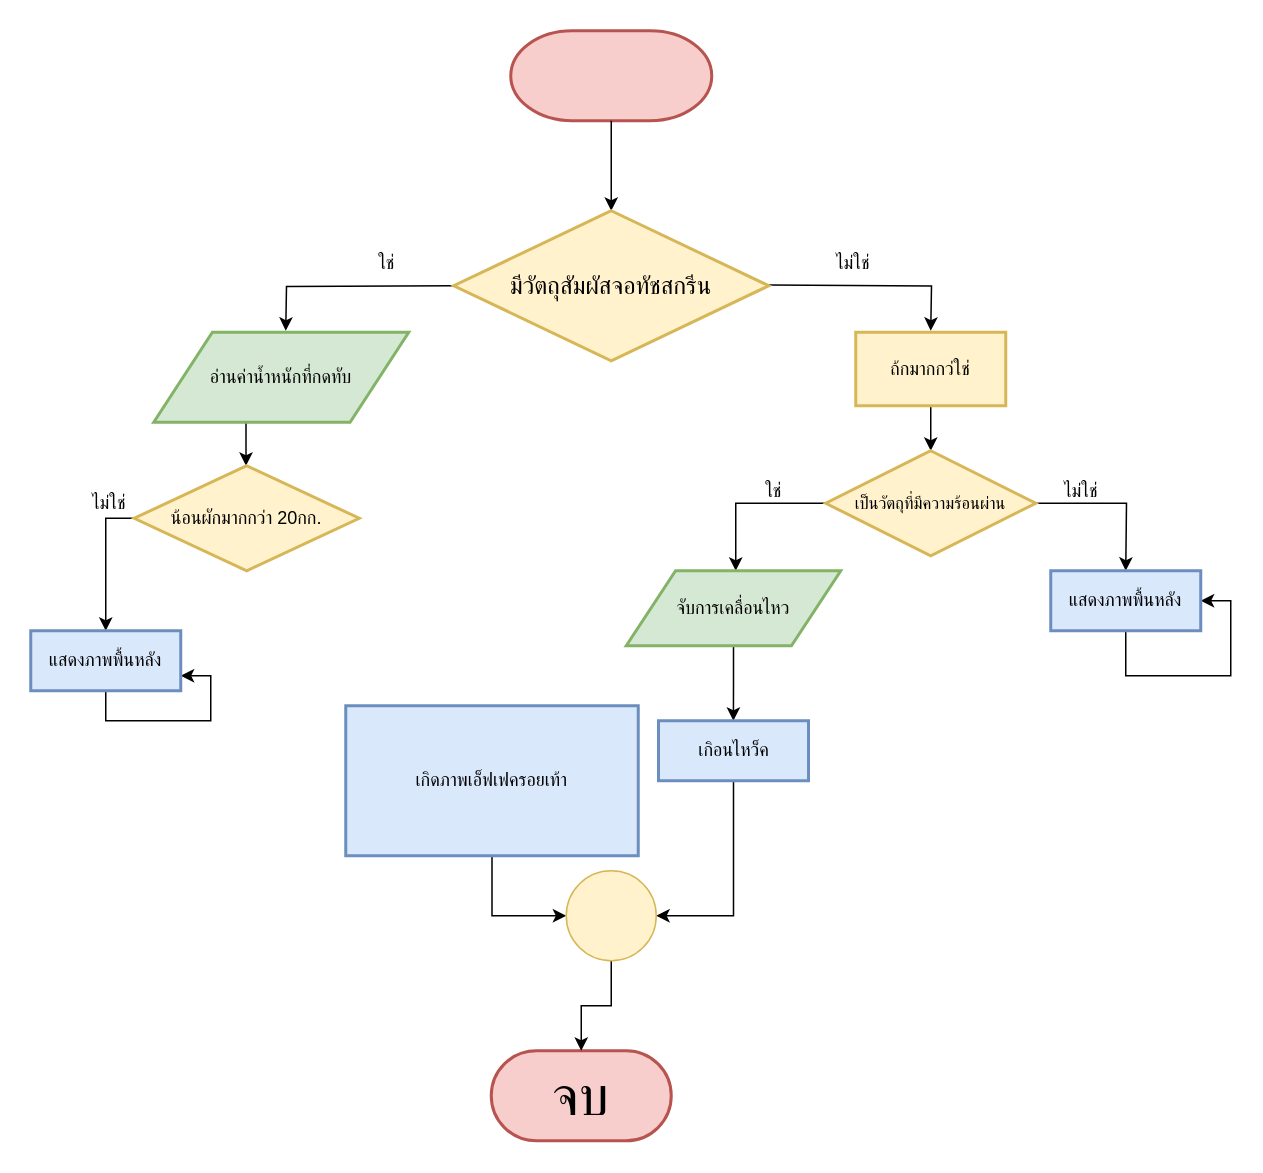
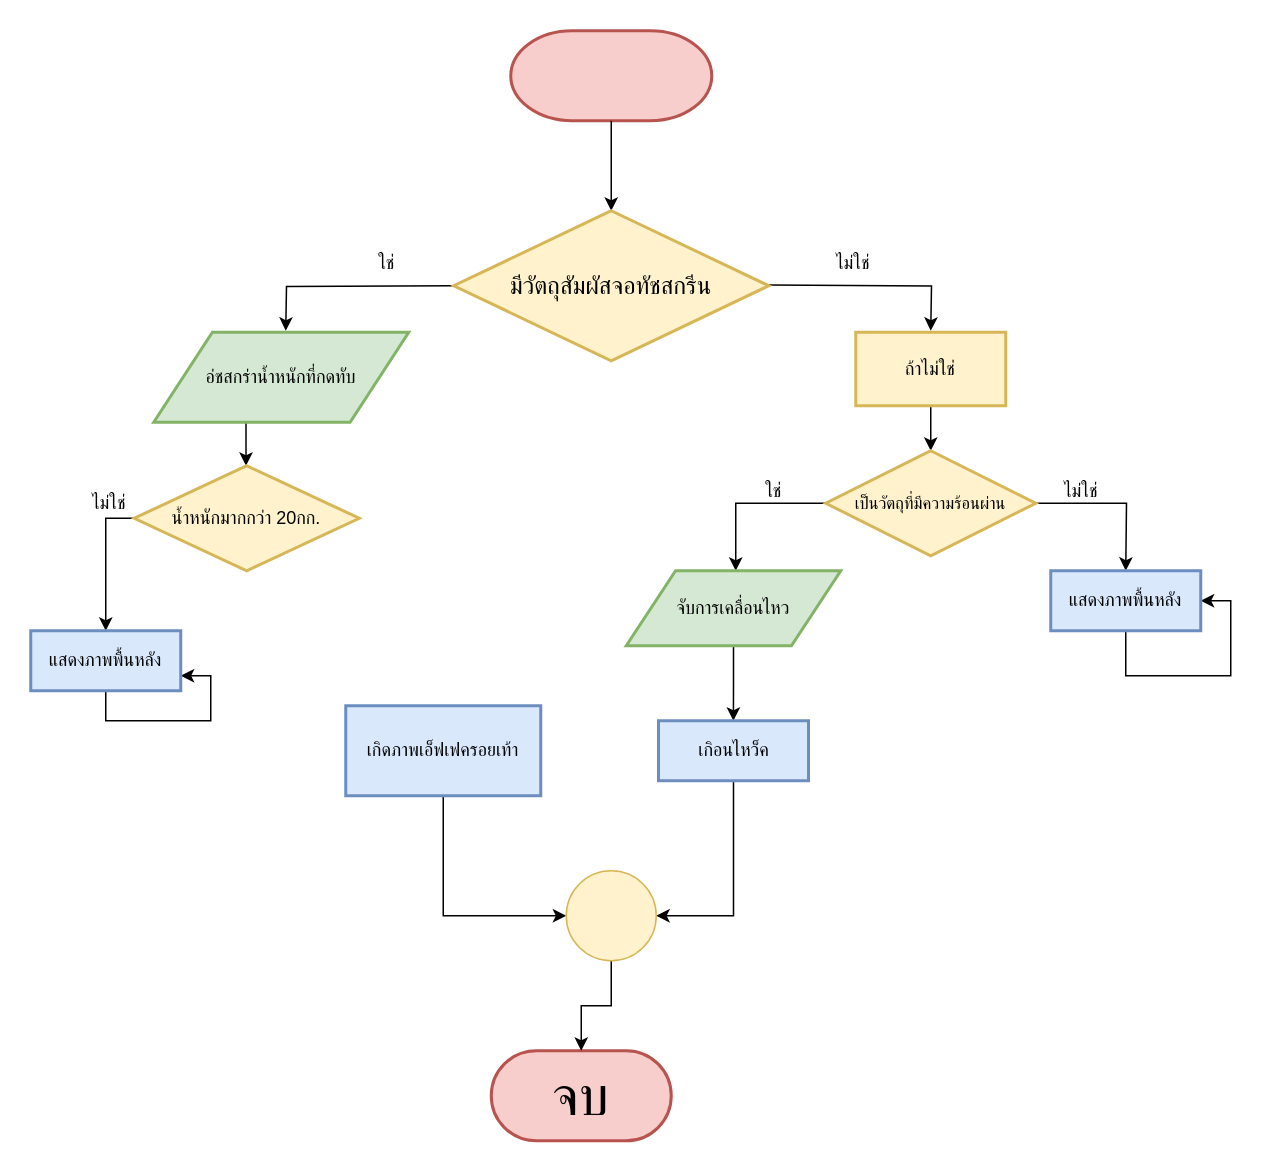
(931, 370) -> (931, 370)
(281, 377) -> (281, 377)
(247, 518) -> (247, 518)
(492, 781) -> (443, 751)
